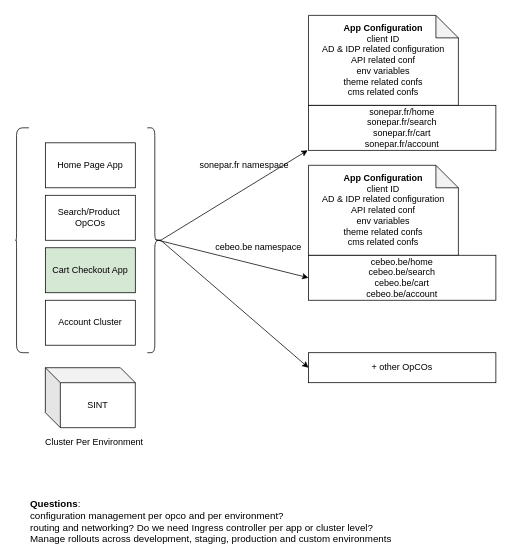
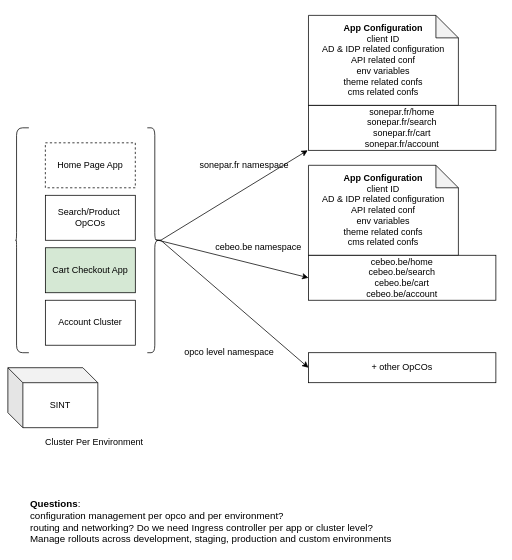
(90, 165) -> (90, 165)
none -> (229, 353)
(90, 398) -> (53, 398)
